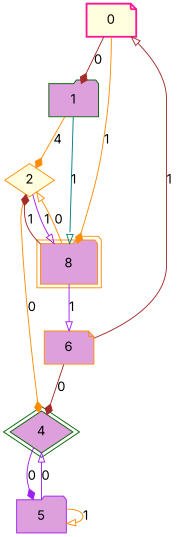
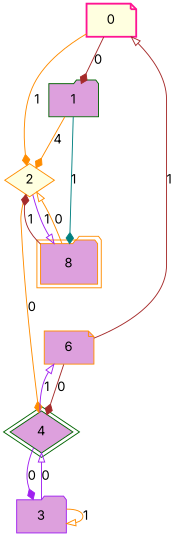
(104, 136) -> (34, 83)
(72, 175) -> (72, 175)
(69, 303) -> (42, 389)
(42, 516) -> (42, 516)
